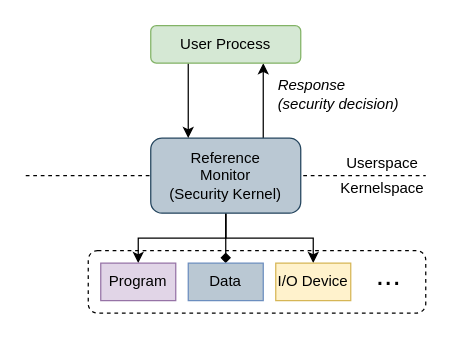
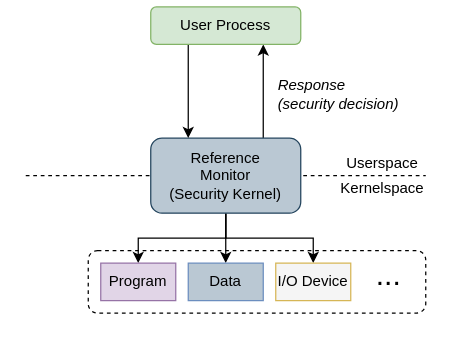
(226, 44) -> (226, 26)
(226, 252) -> (226, 253)
(313, 282) -> (313, 282)
